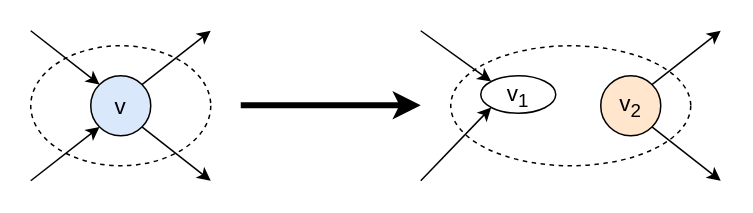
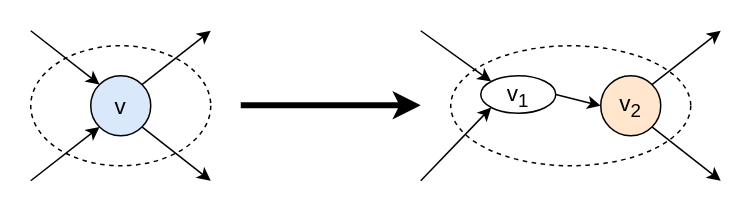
none -> (574, 99)
